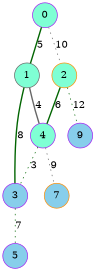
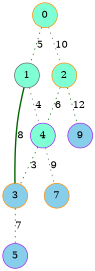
(45, 15) -> (45, 15)
(36, 45) -> (36, 45)
(34, 106) -> (34, 106)
(54, 106) -> (54, 106)
(15, 196) -> (15, 196)
